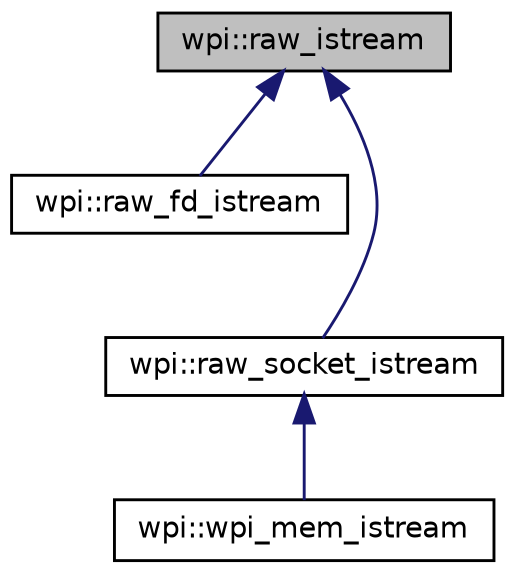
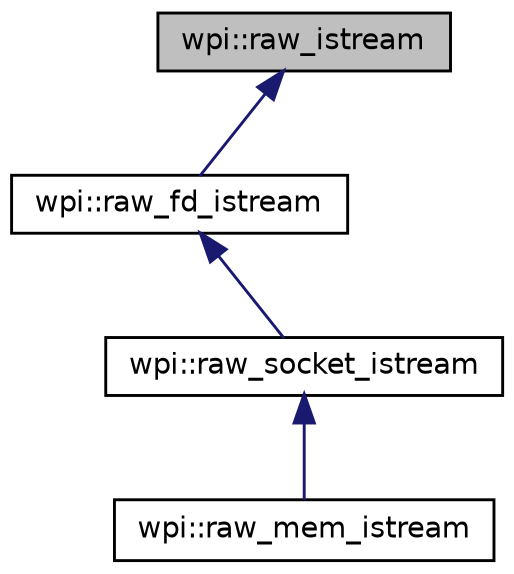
(376, 219) -> (251, 297)
(304, 530) -> (304, 530)
